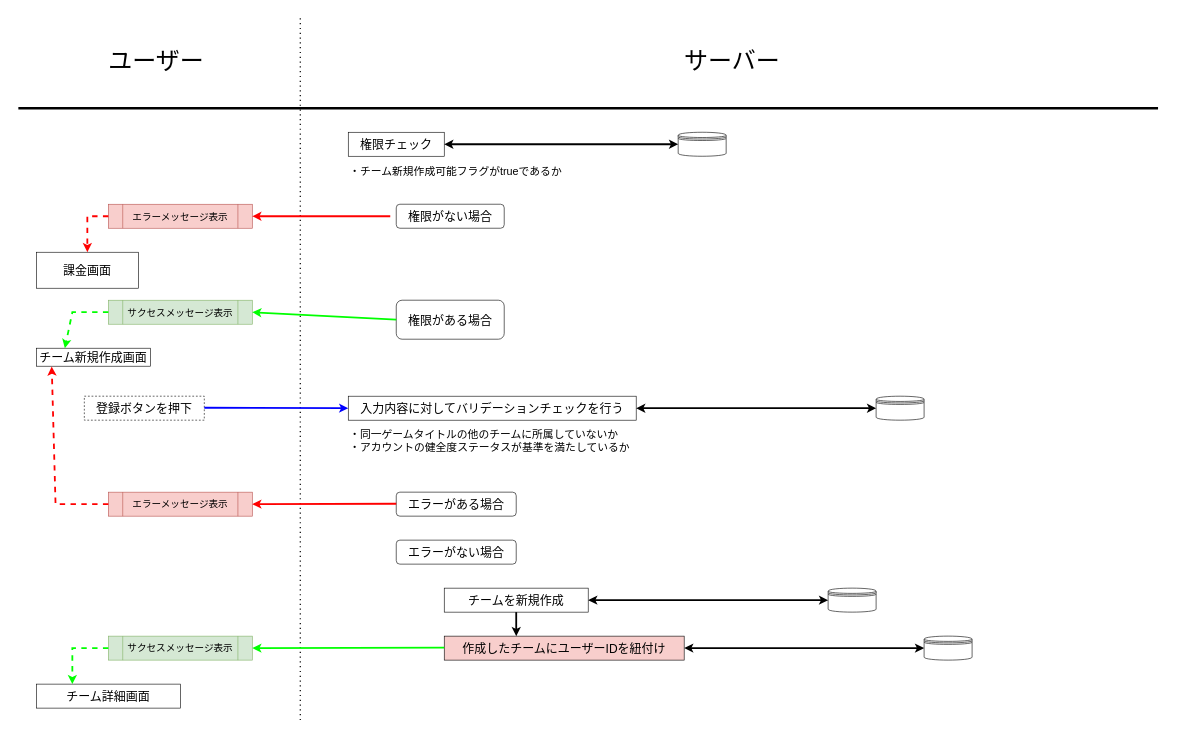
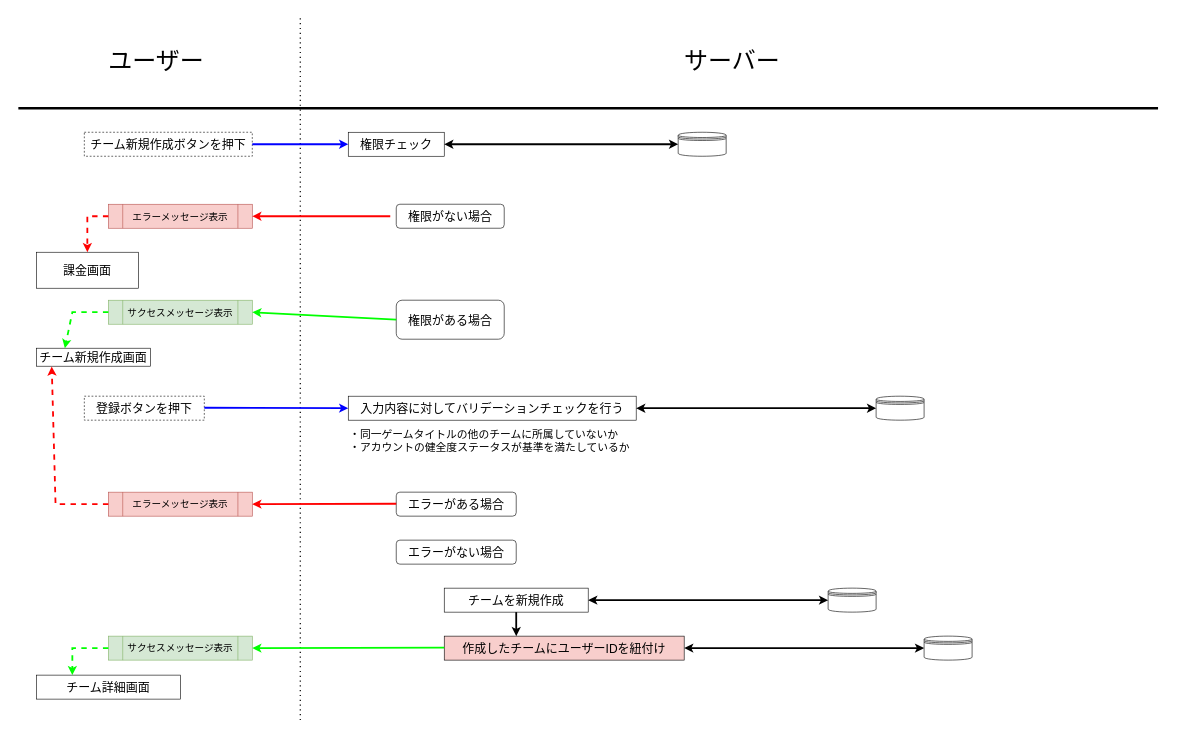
none -> (168, 144)
none -> (297, 144)
(483, 171) -> none
(108, 696) -> (108, 687)
